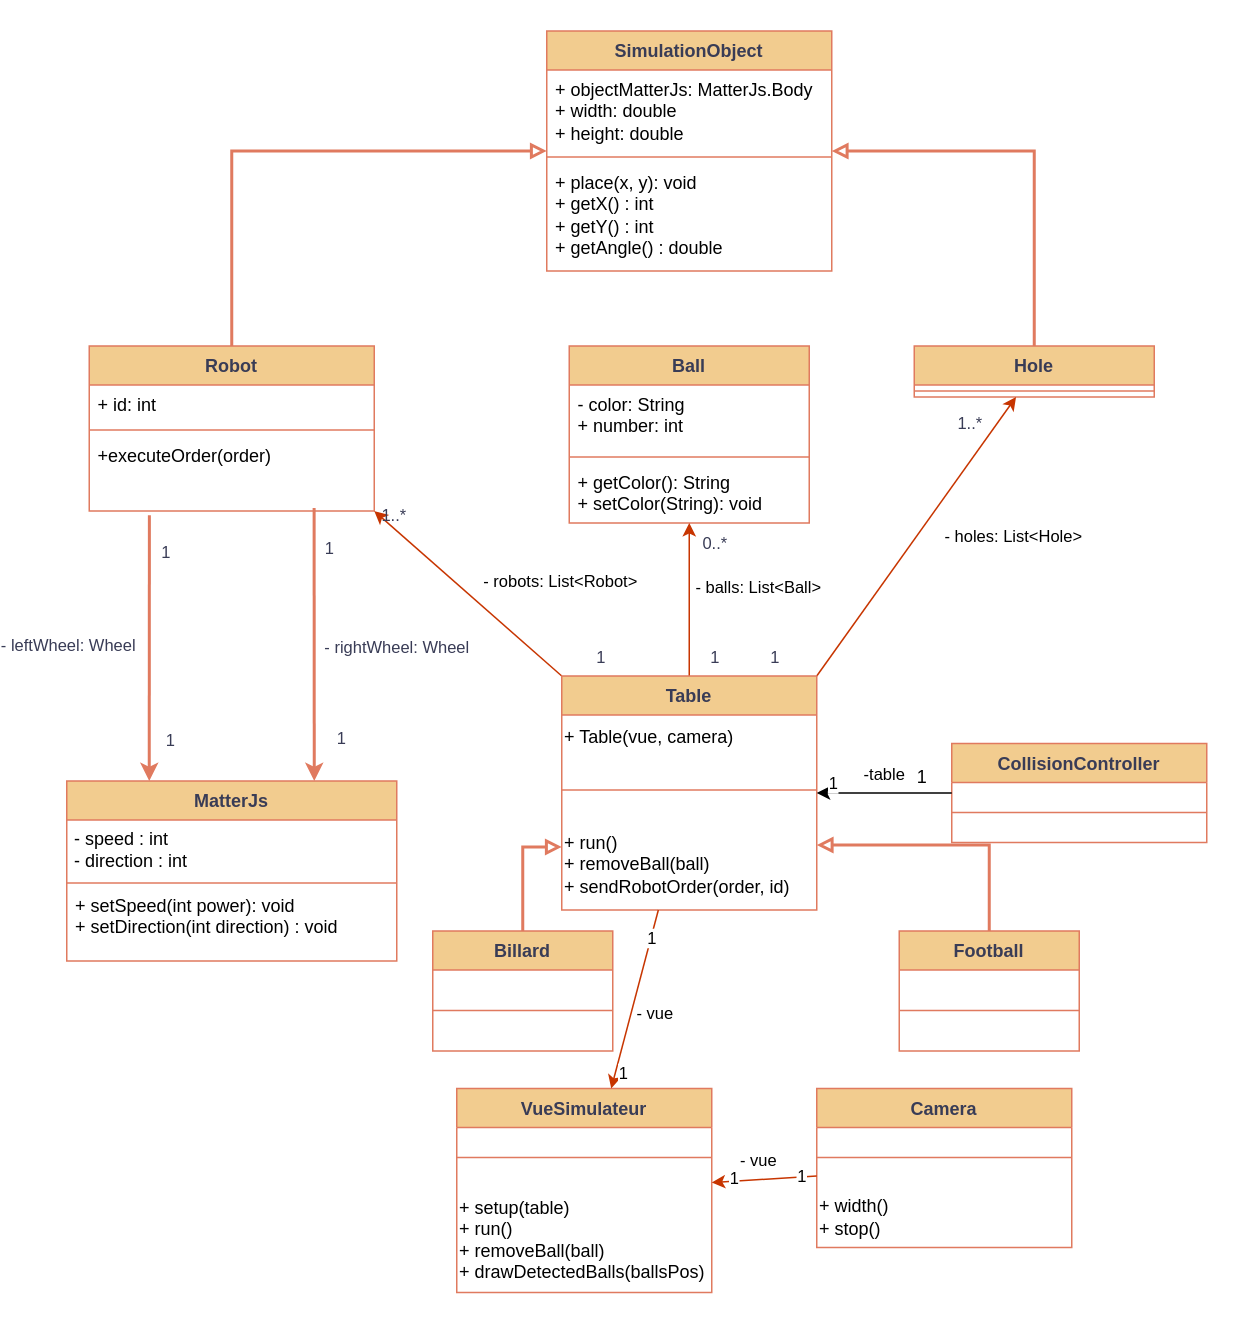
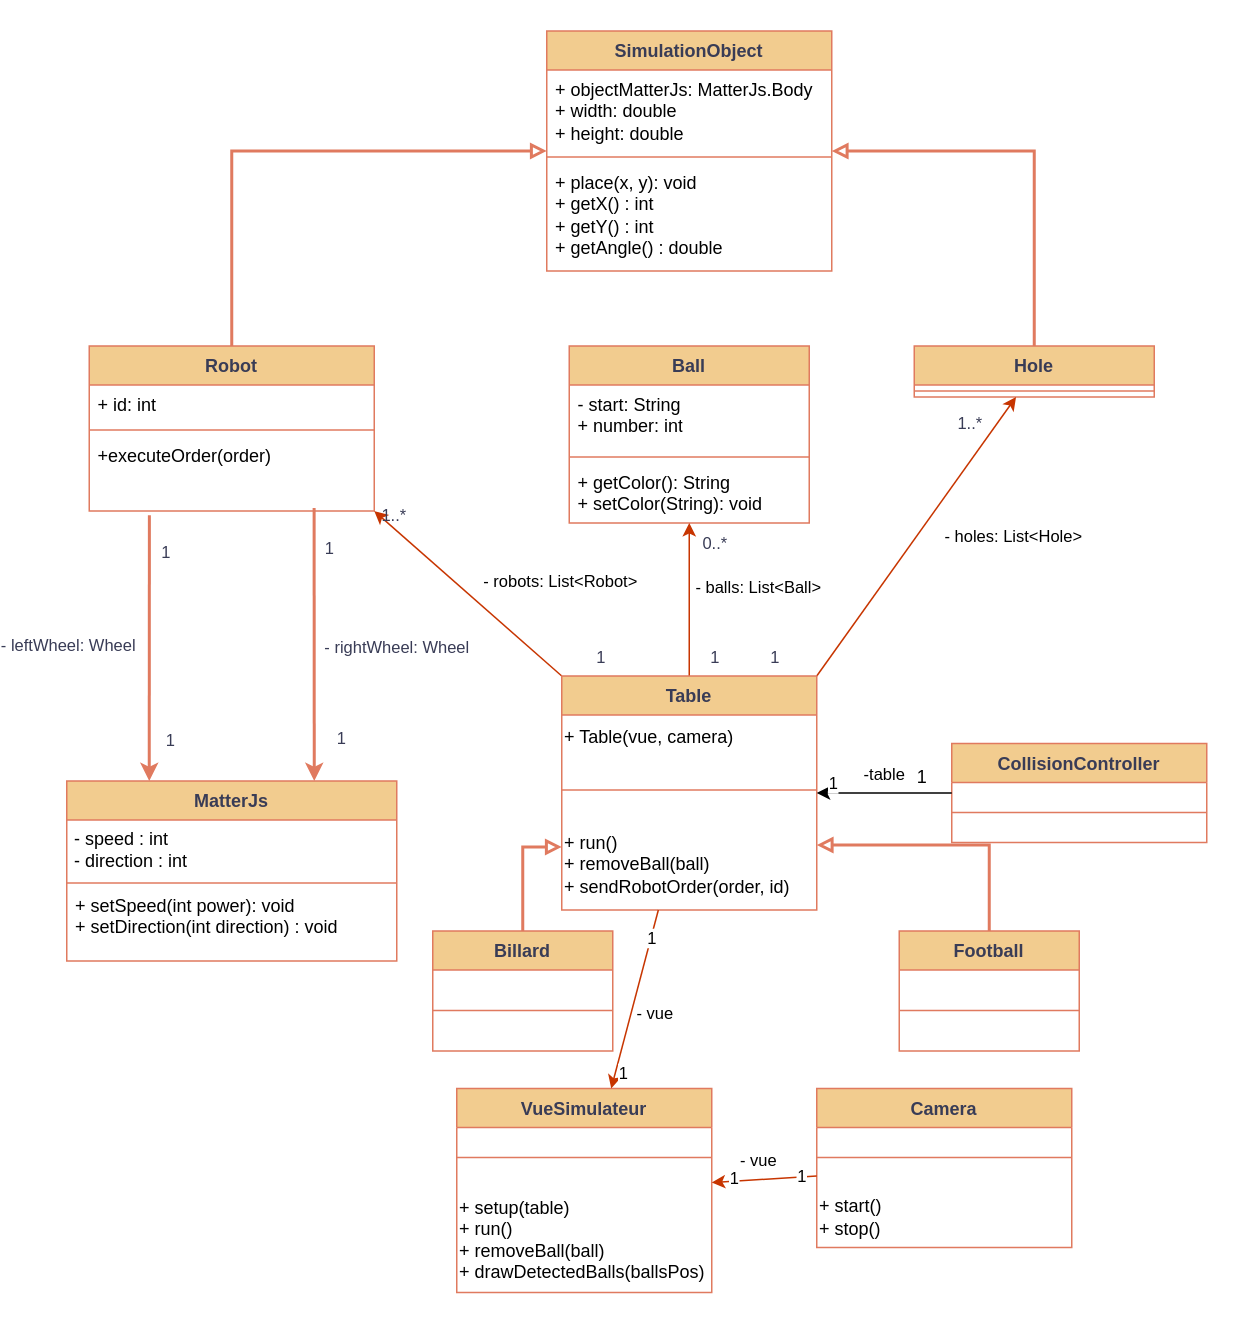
(642, 417) -> (644, 417)
(860, 1217) -> (863, 1217)
